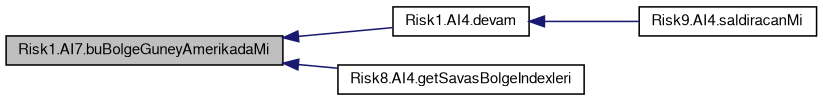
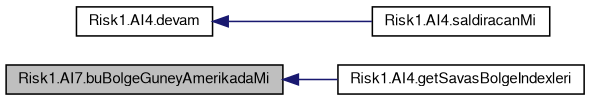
(728, 21) -> (461, 21)
(346, 32) -> none
(461, 80) -> (461, 80)
